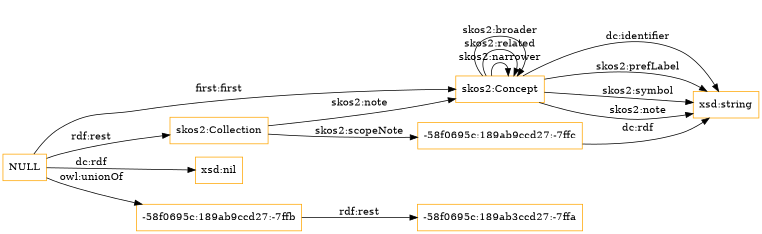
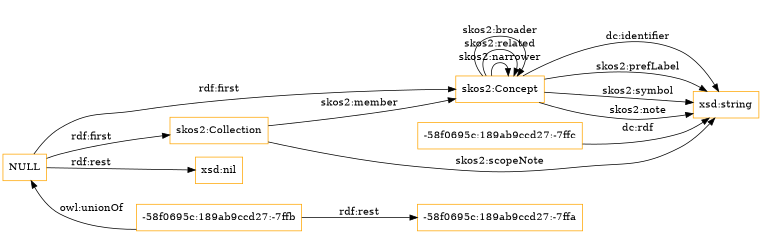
(219, 89) -> (219, 89)
(360, 103) -> (360, 103)
(91, 137) -> (91, 137)
(339, 137) -> (494, 172)
(91, 163) -> (91, 163)
(90, 192) -> (79, 222)
(500, 218) -> (500, 218)
